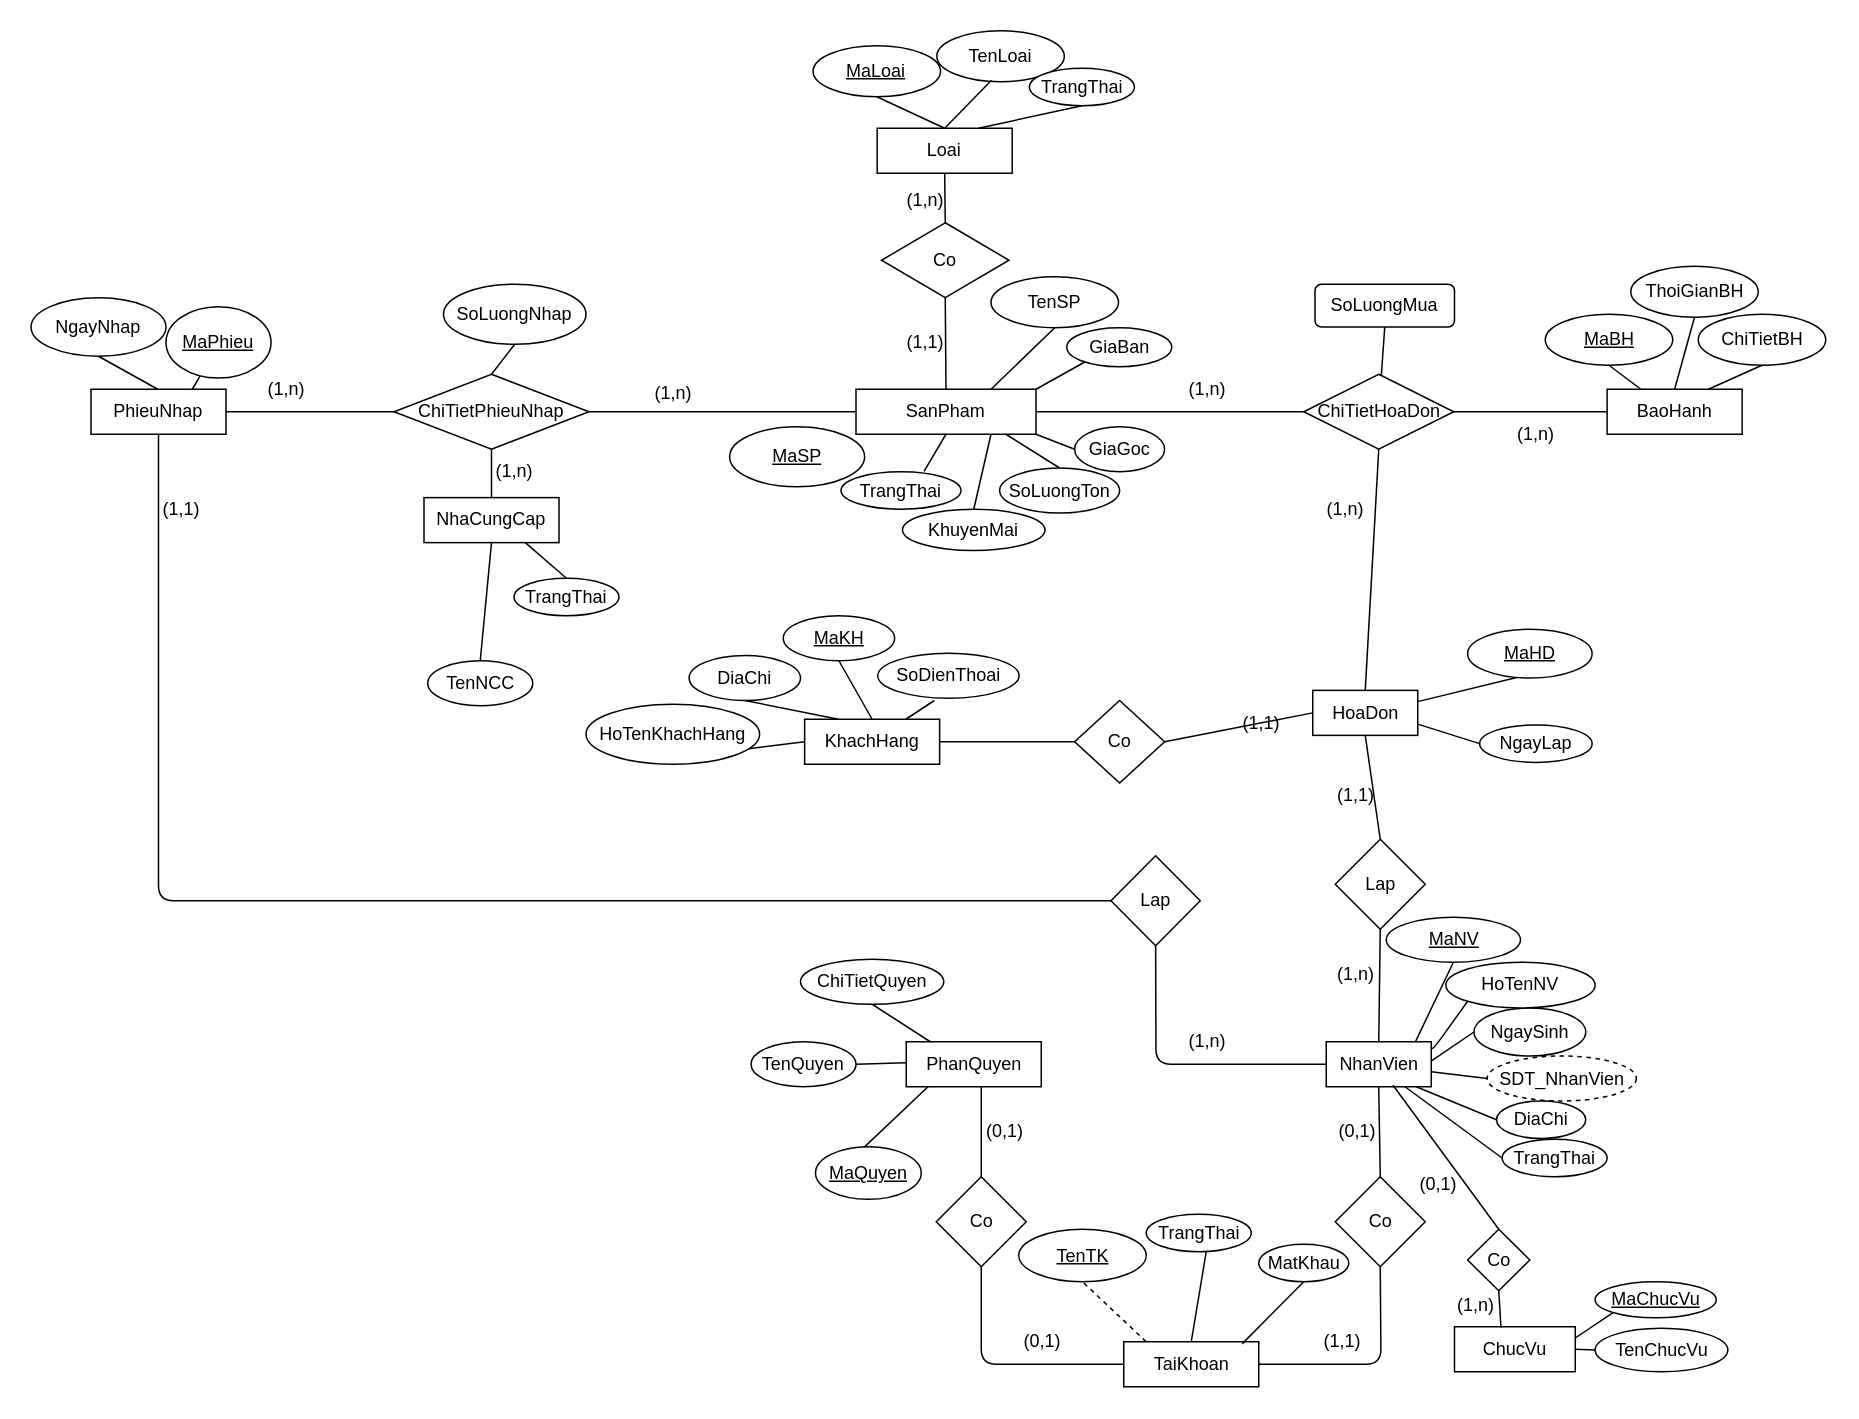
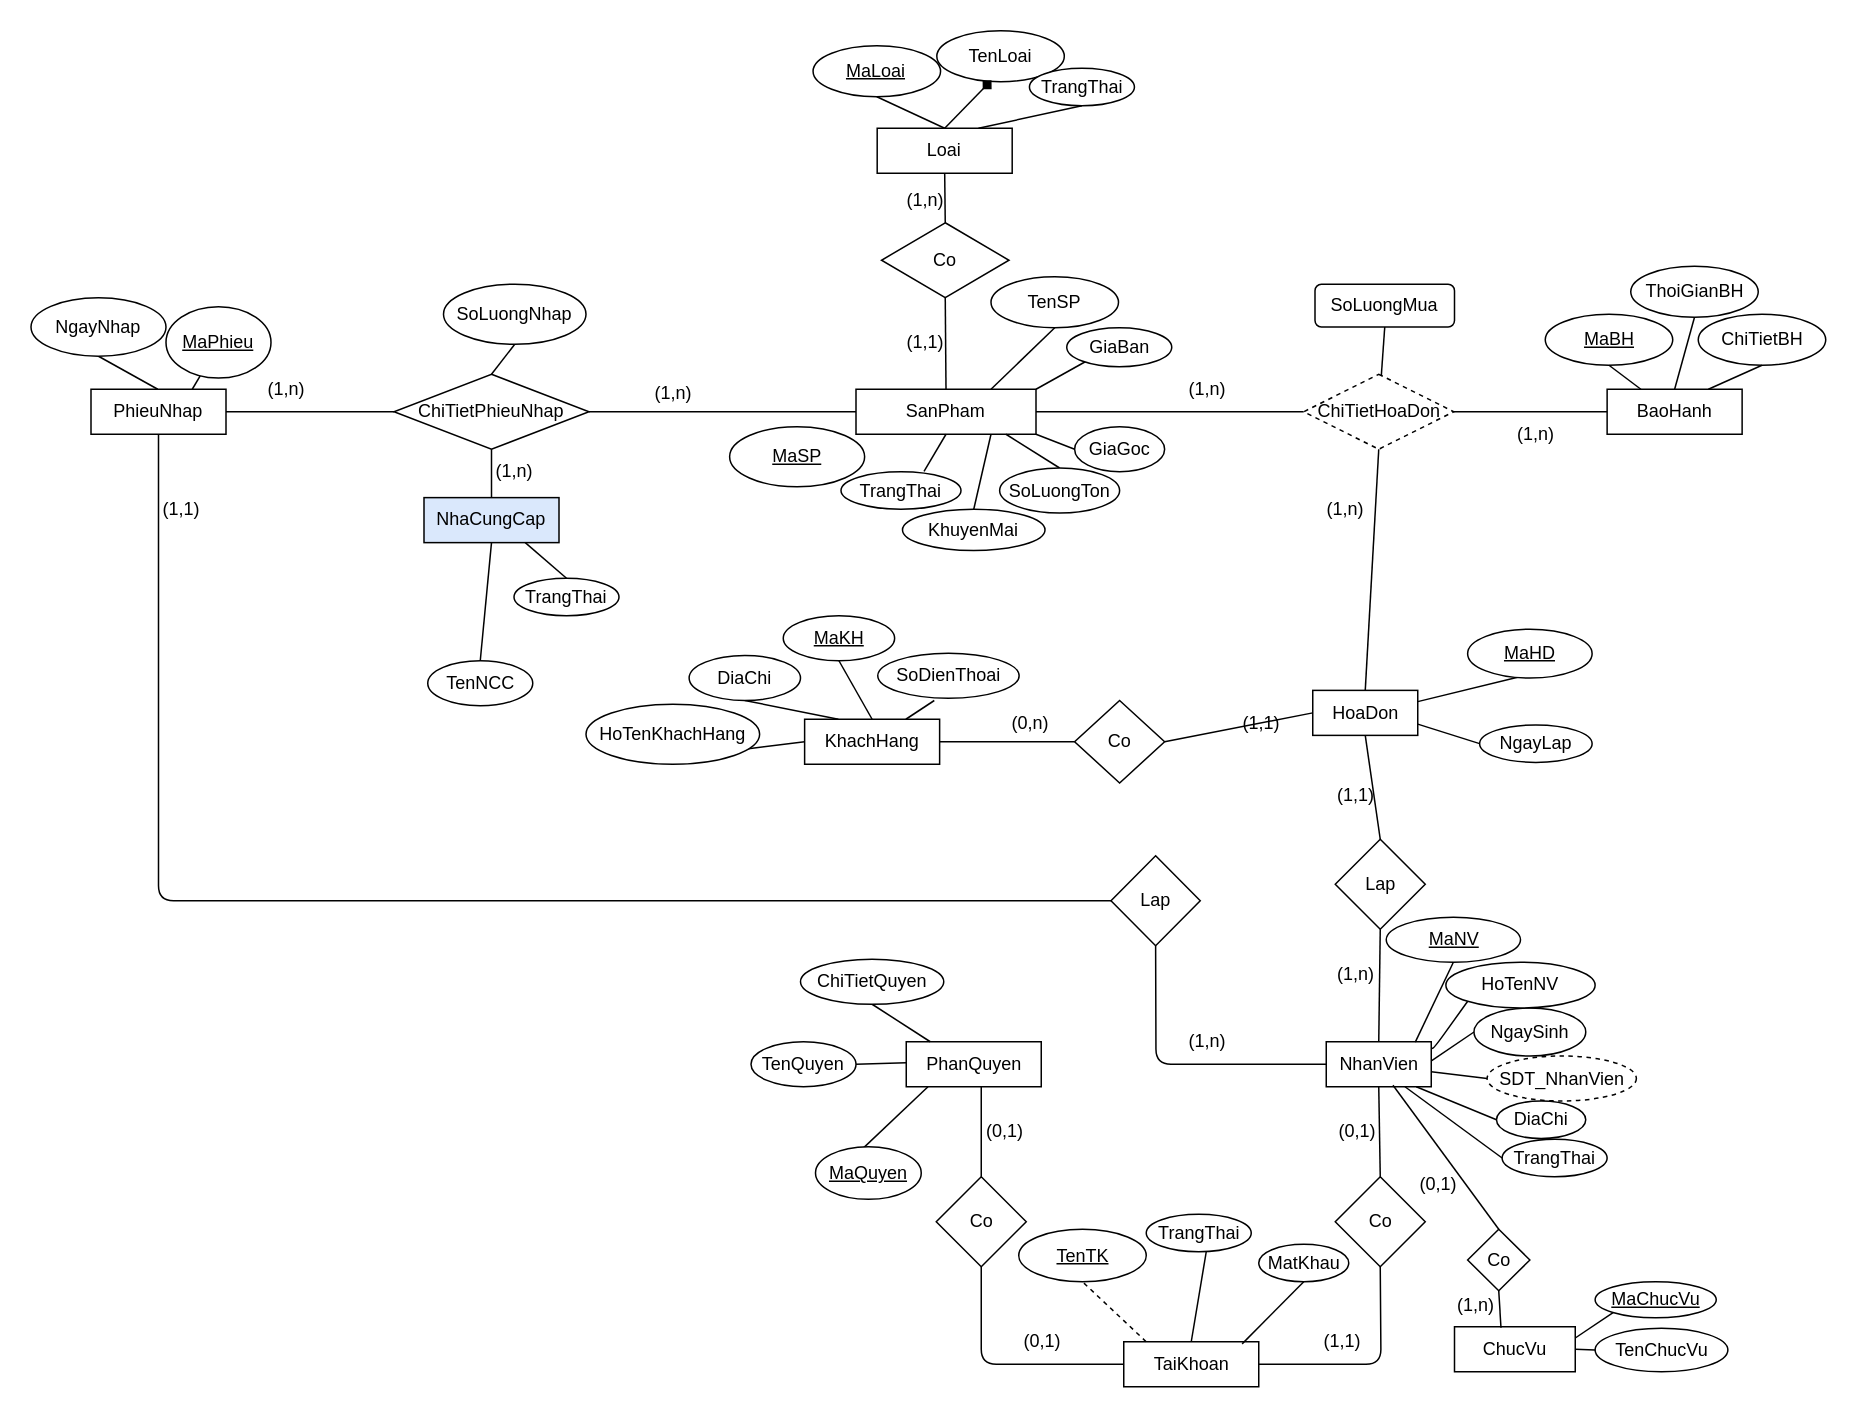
(987, 85) -> (983, 89)
(1379, 412) -> (1379, 412)
(491, 520) -> (491, 520)
none -> (1029, 723)
